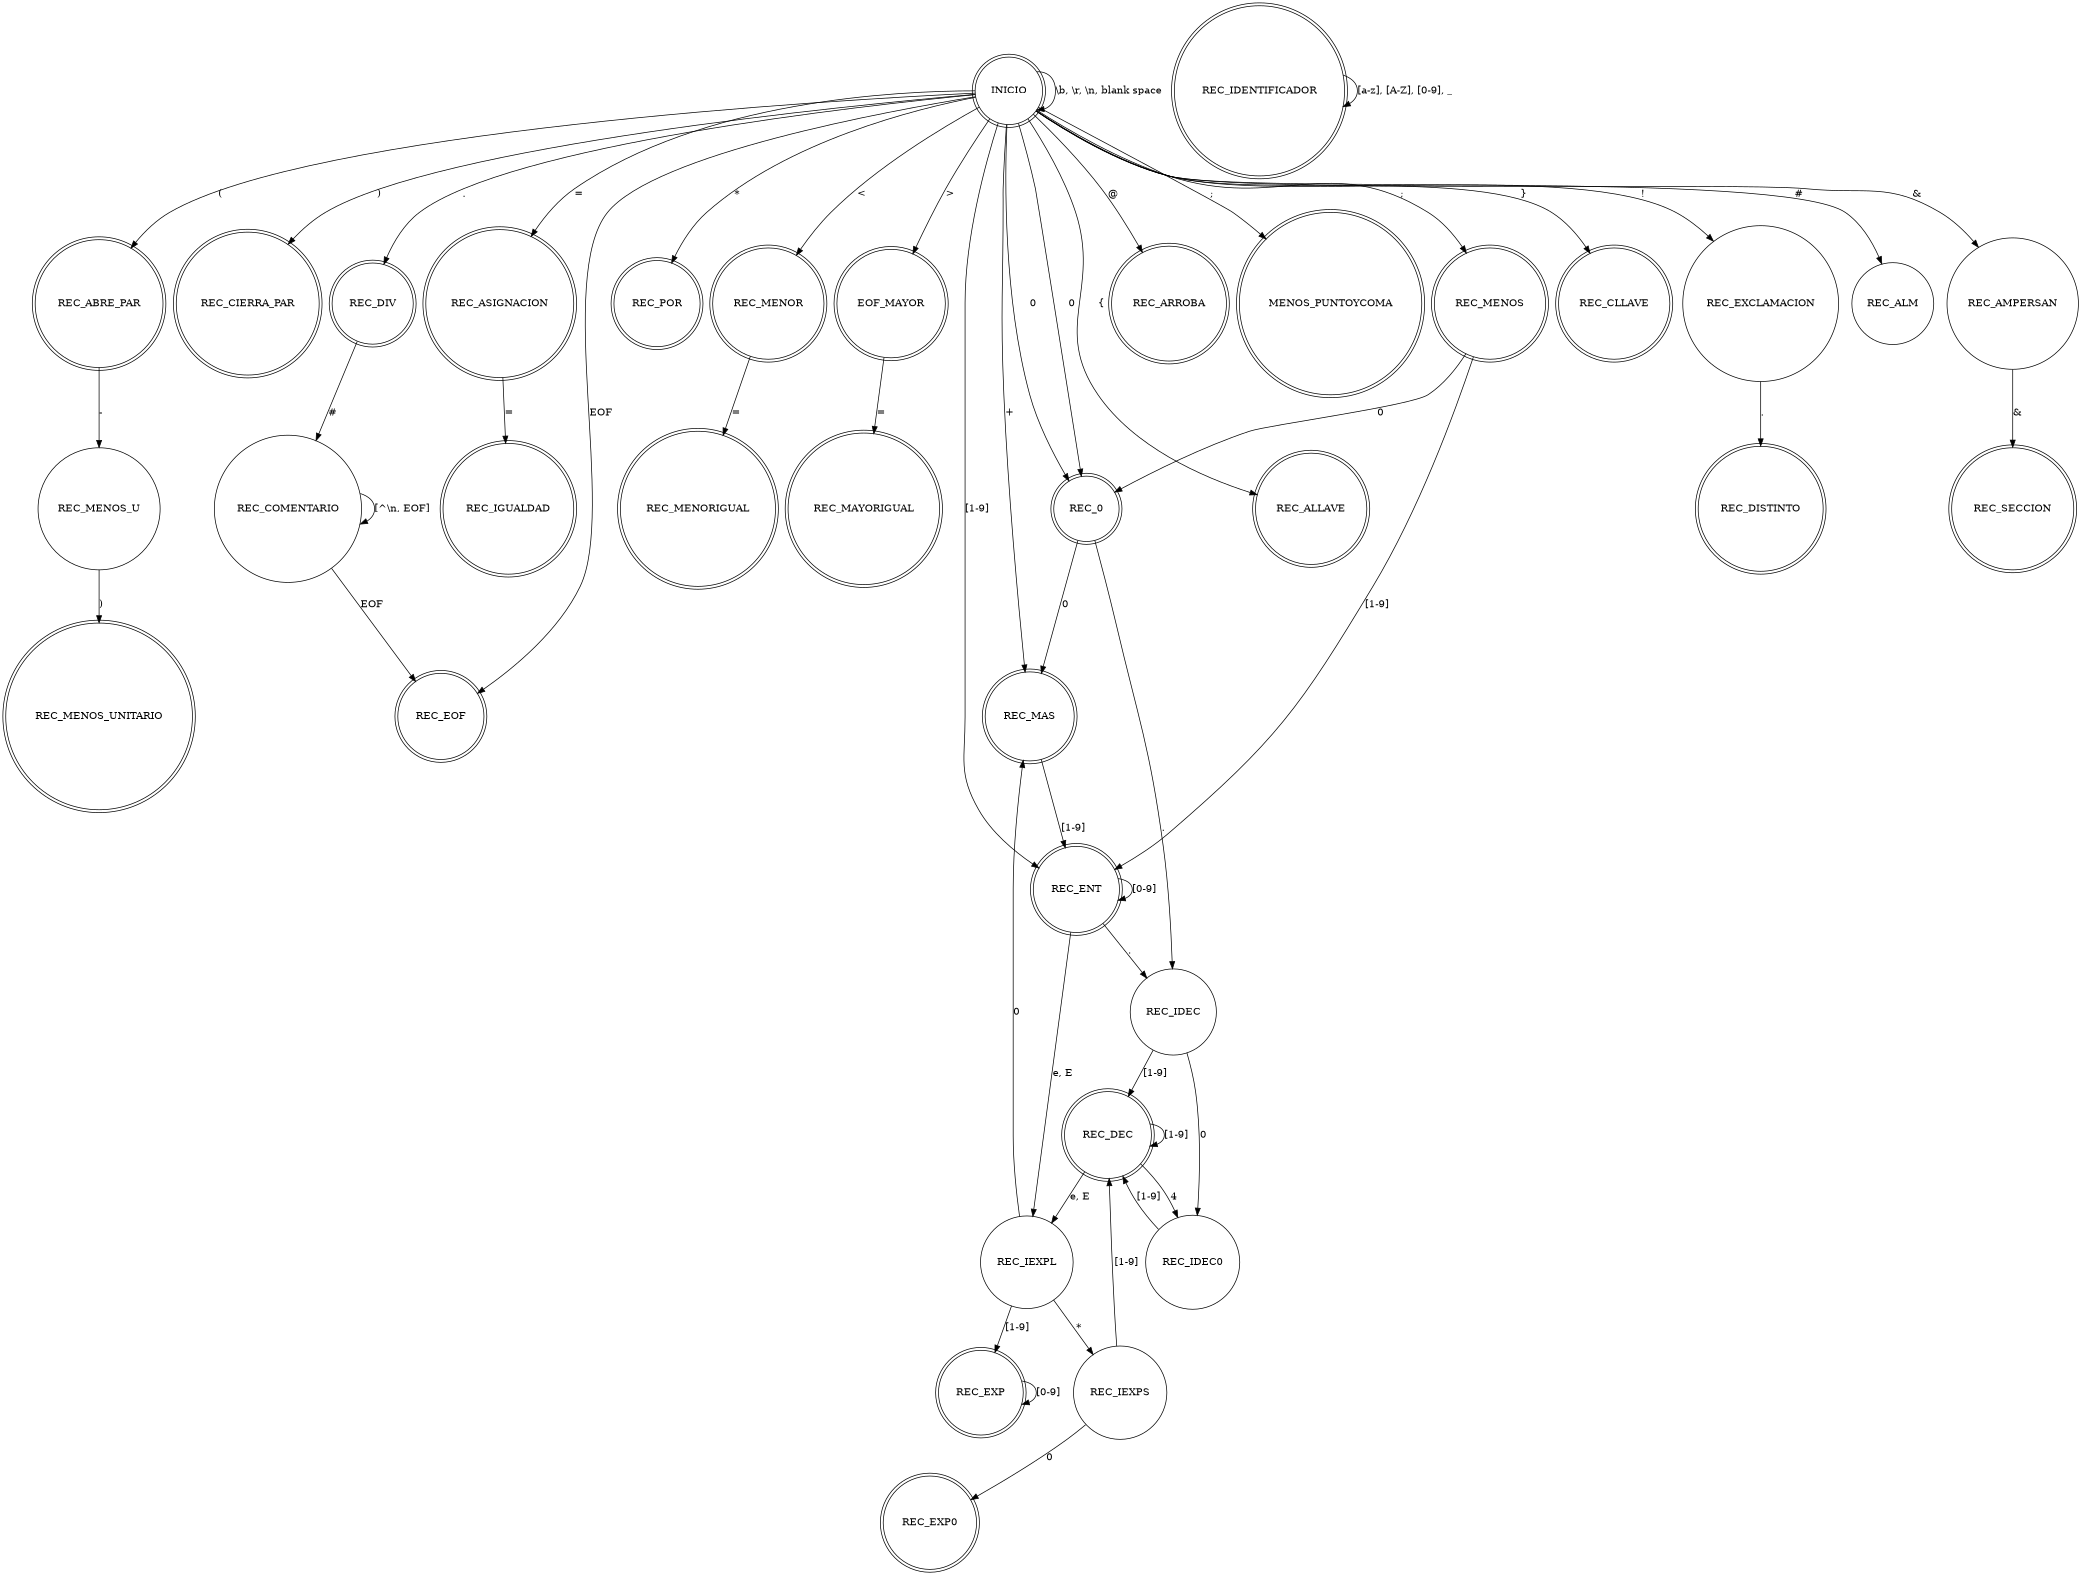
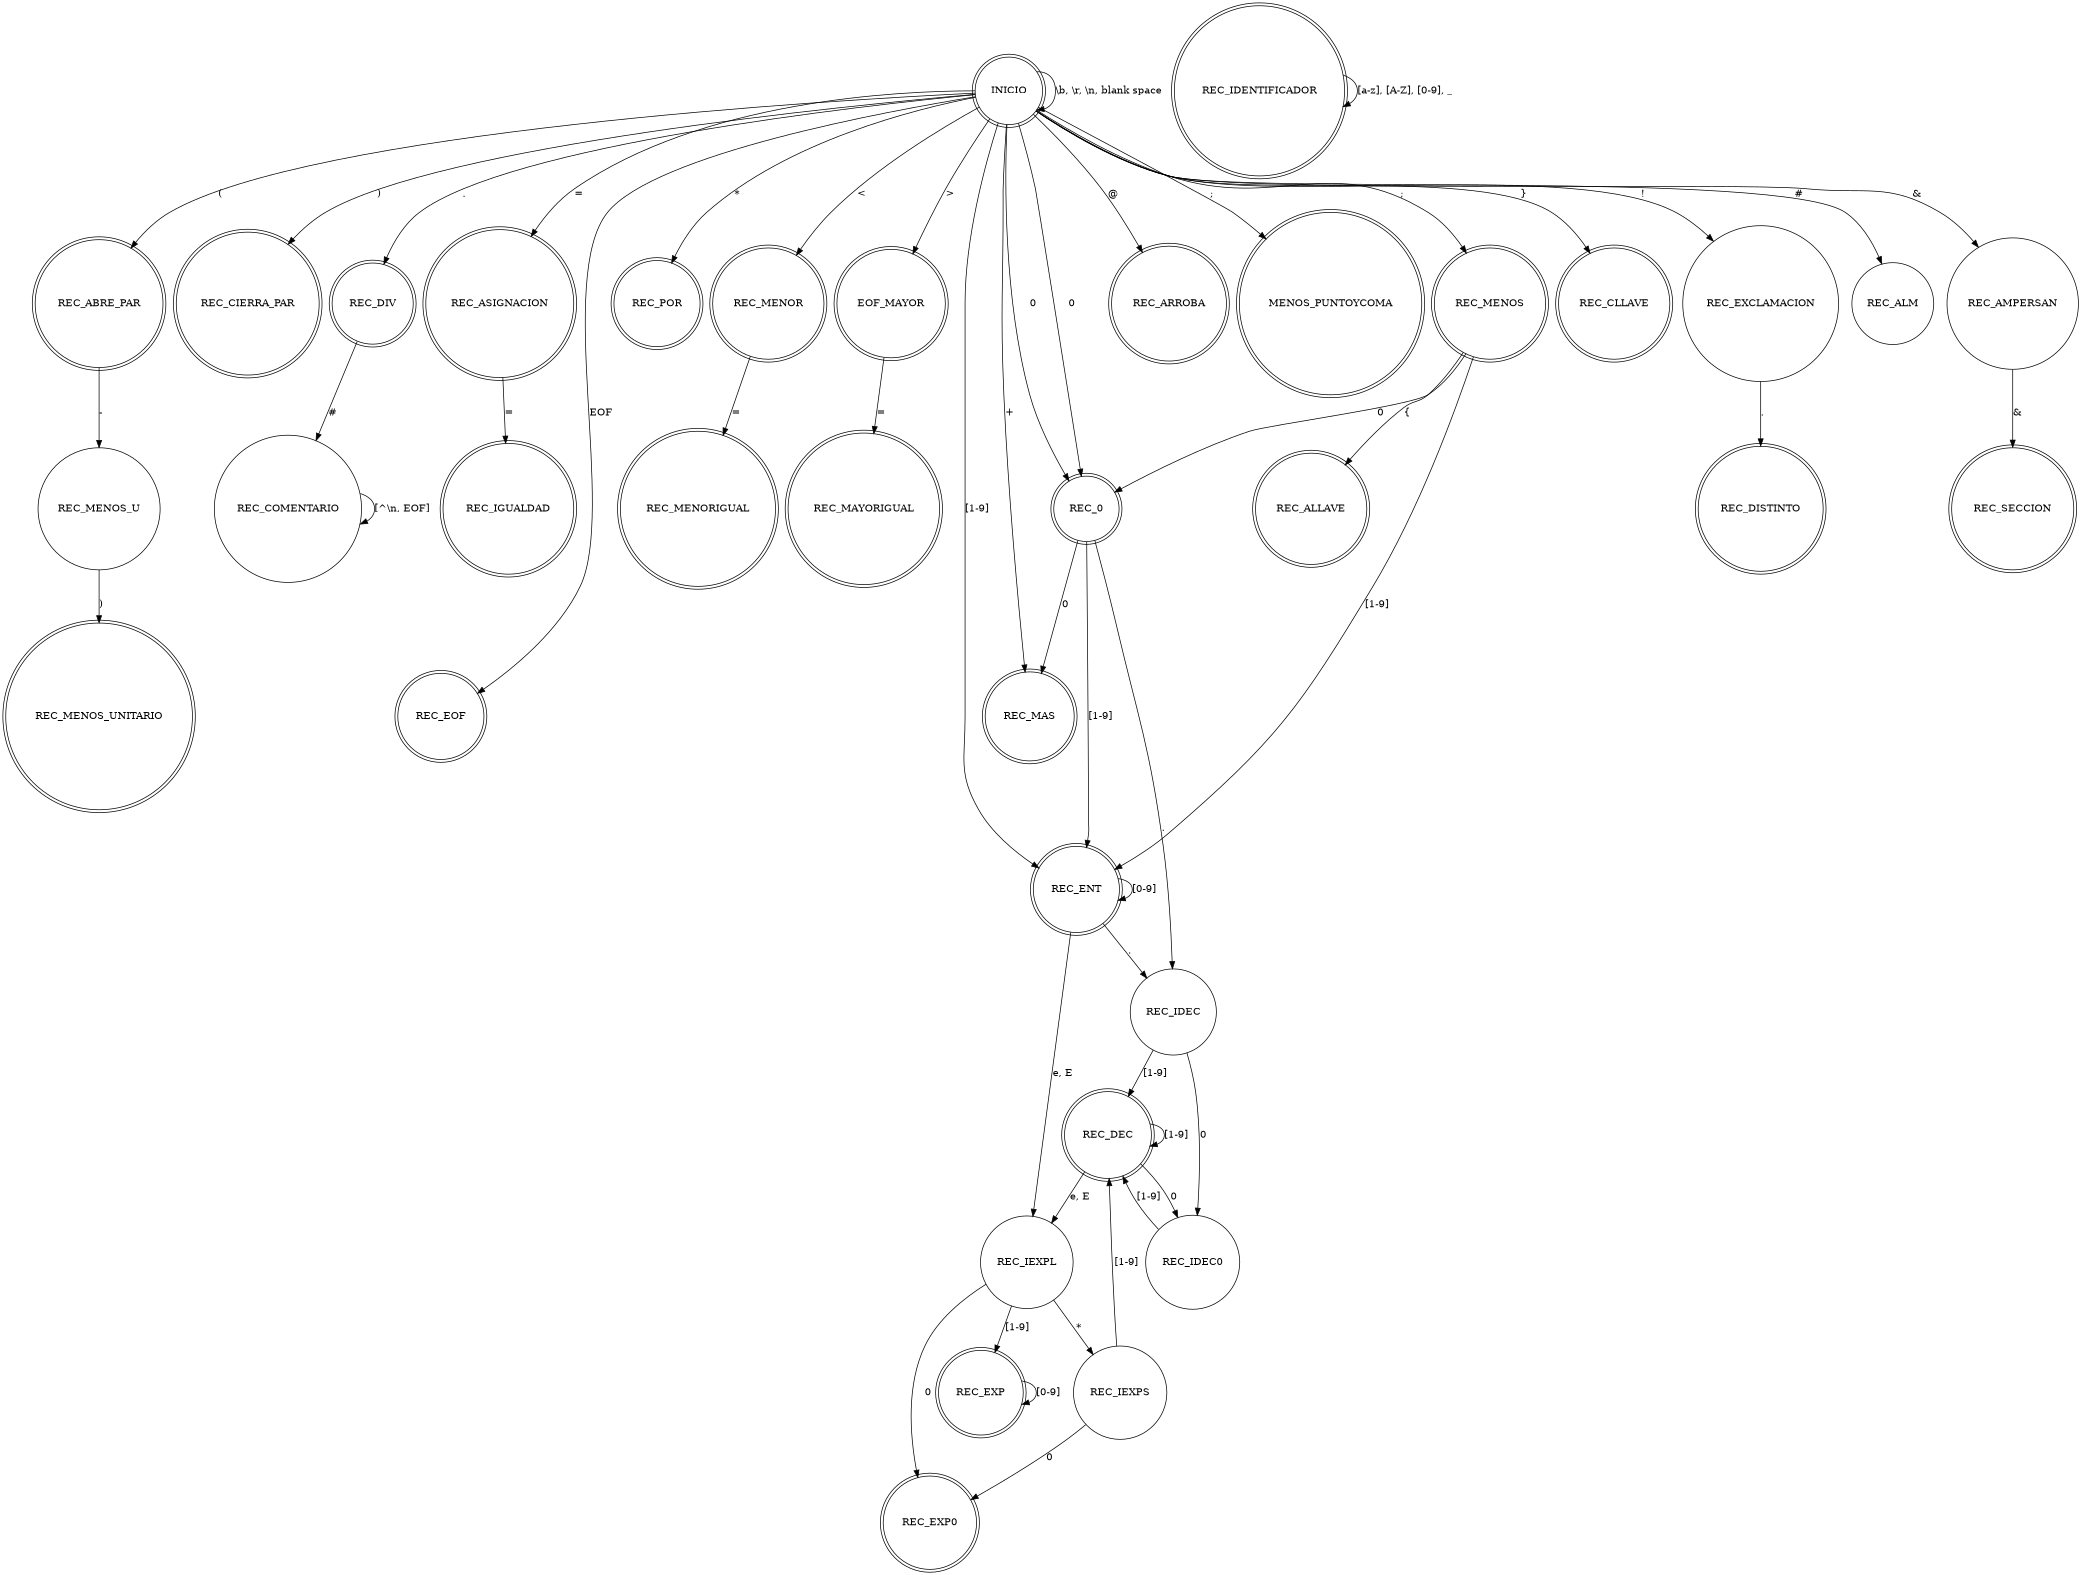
(1078, 345) -> (1404, 408)
(371, 622) -> none
(1052, 800) -> (1088, 691)
(1013, 992) -> (918, 1364)
(1174, 1197) -> (1174, 1197)
